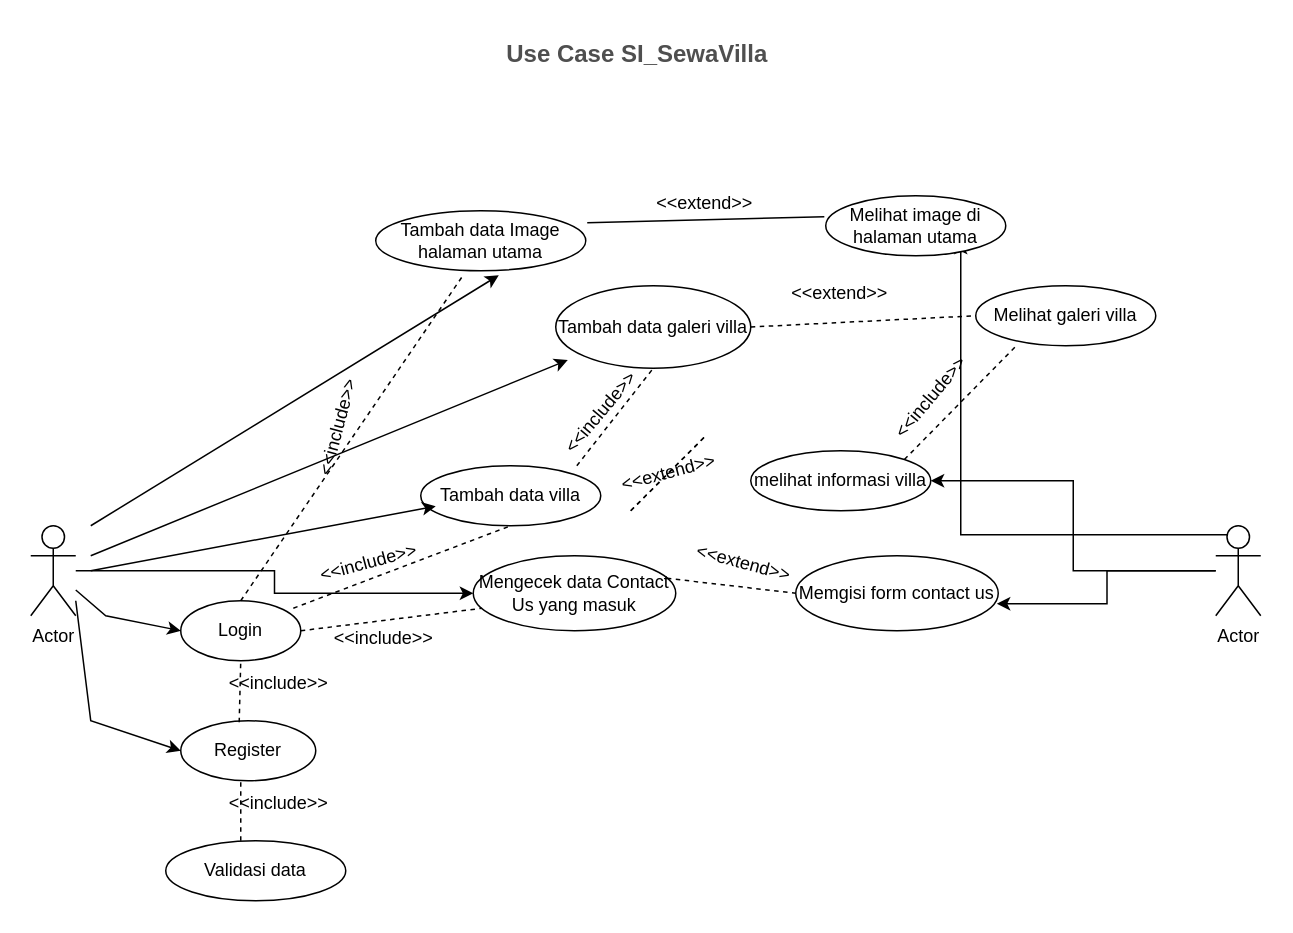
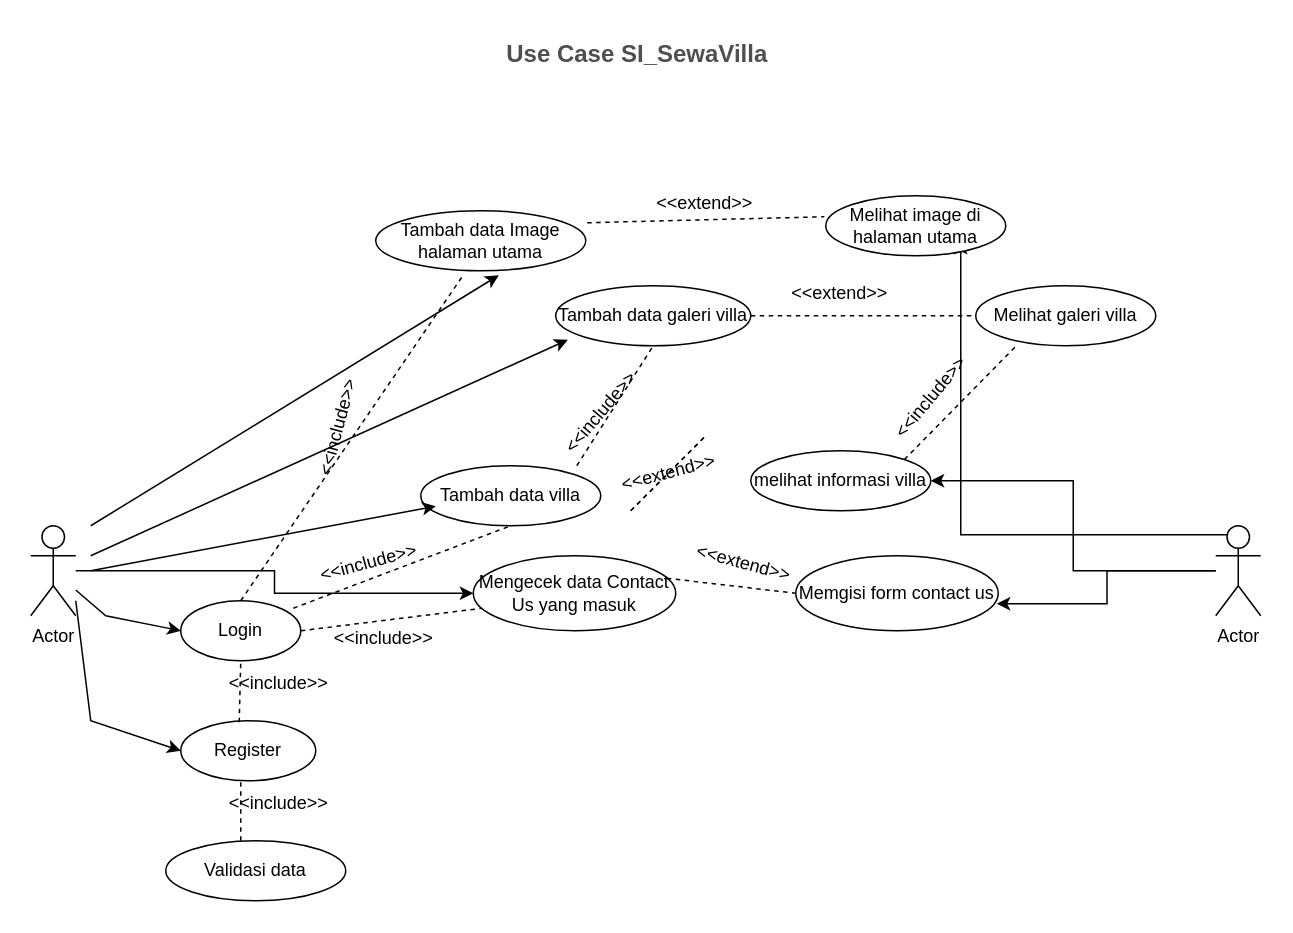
(705, 220) -> (705, 220)
(653, 327) -> (653, 316)
